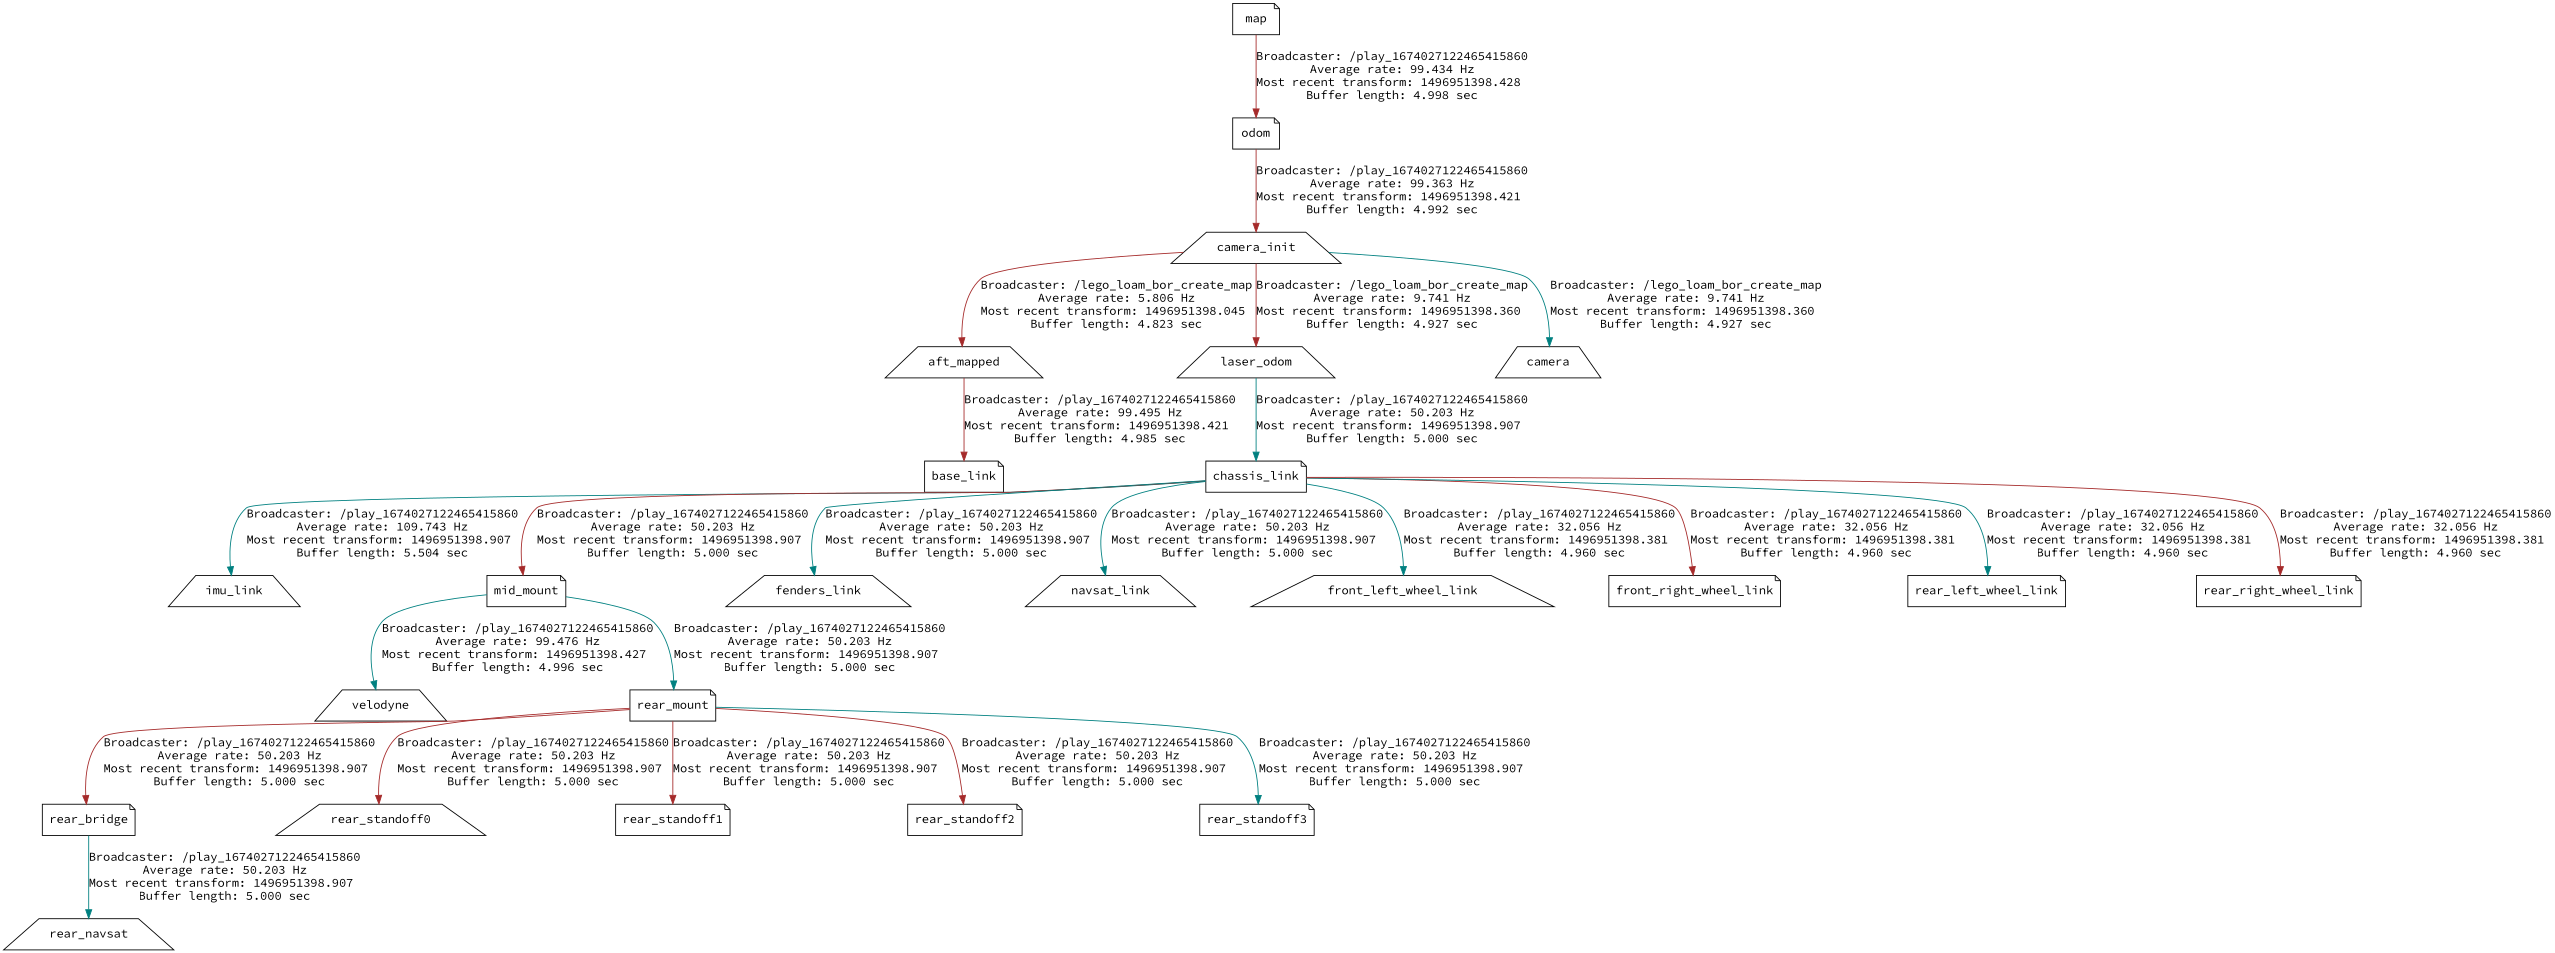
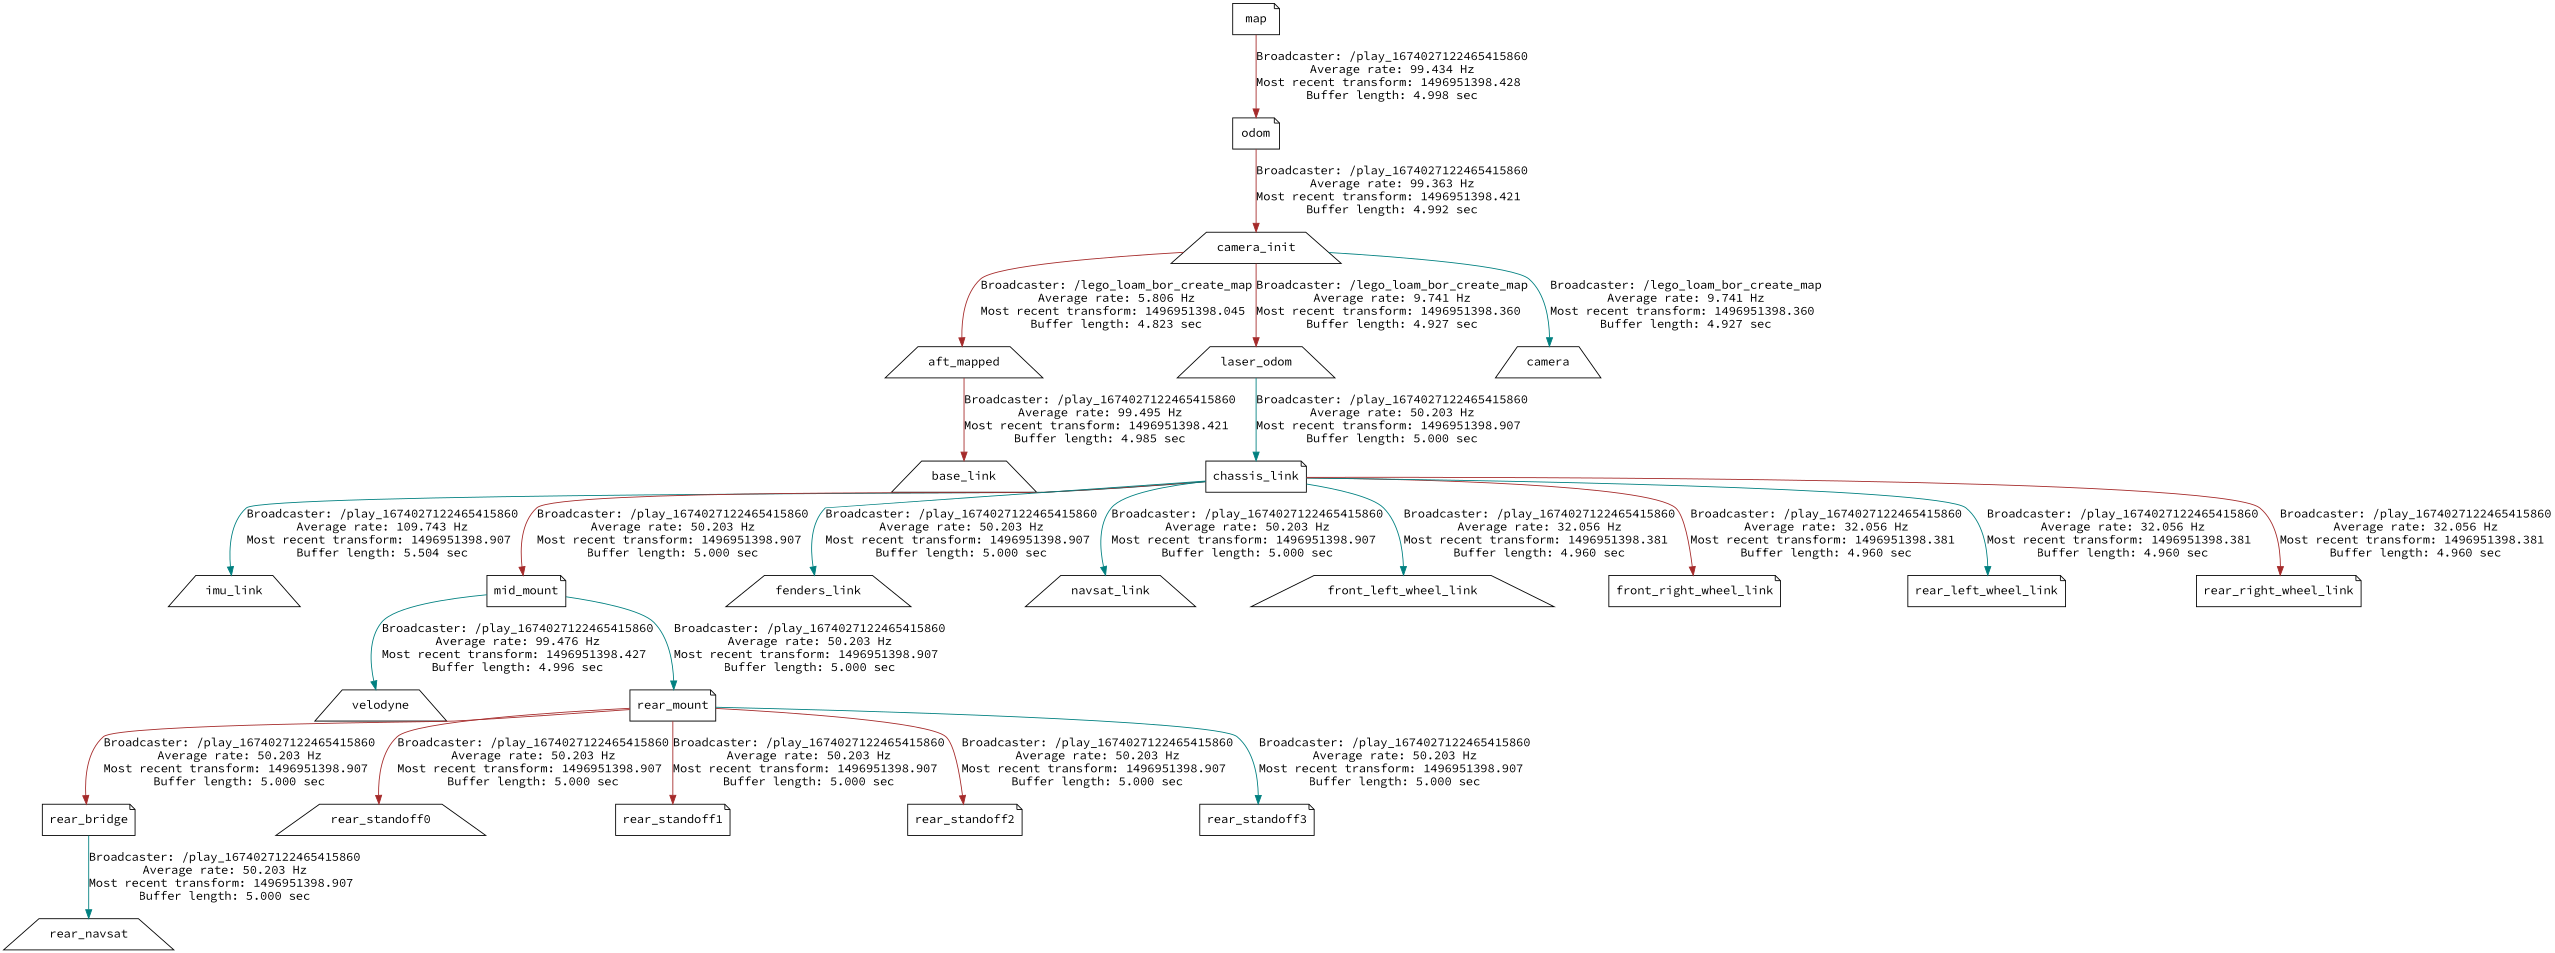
(964, 477) -> (964, 477)
